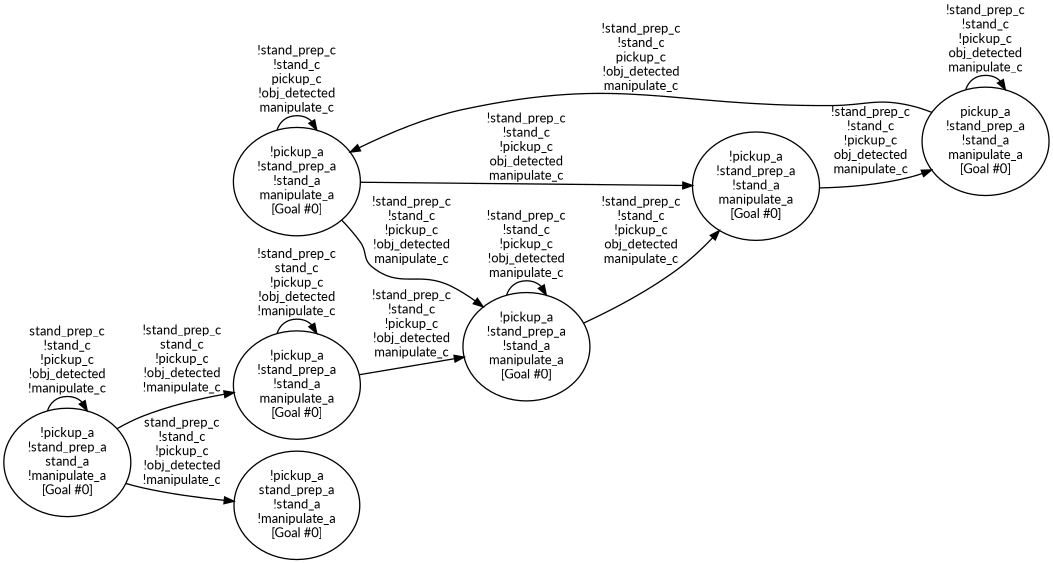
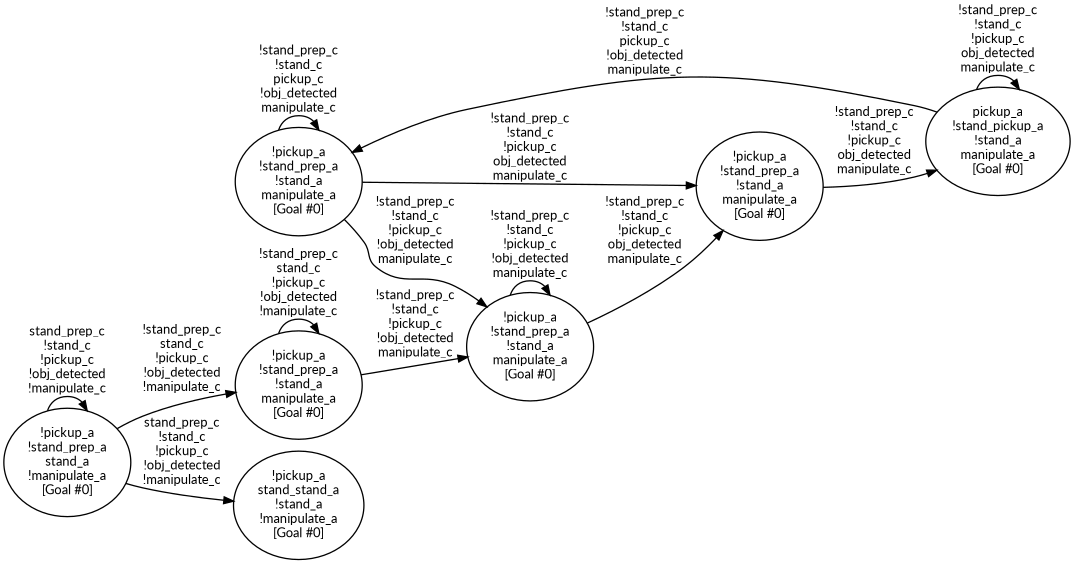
(986, 141) -> (998, 141)
(297, 505) -> (299, 505)
